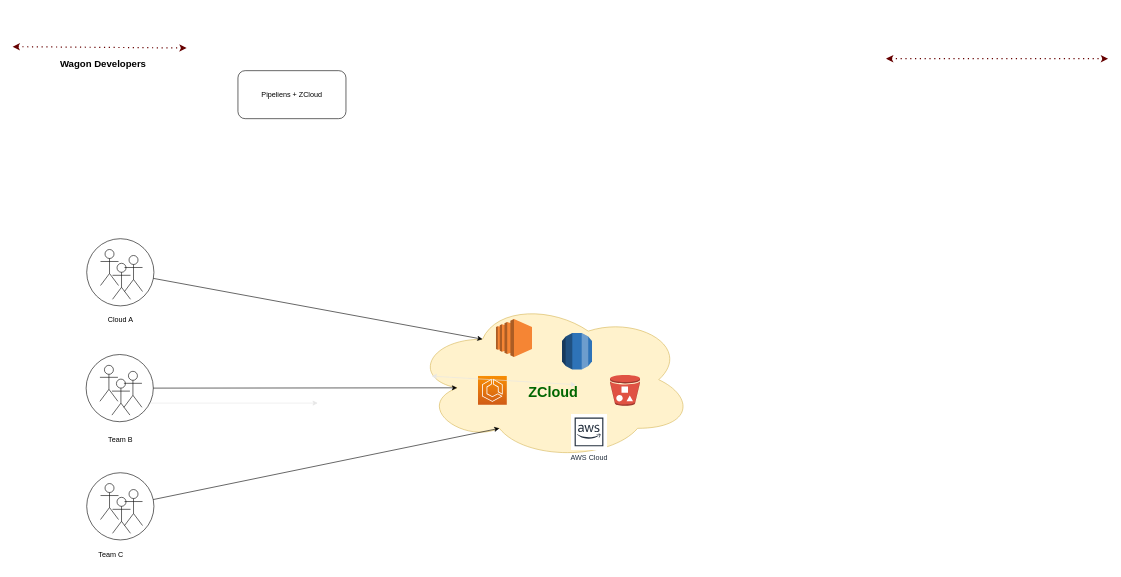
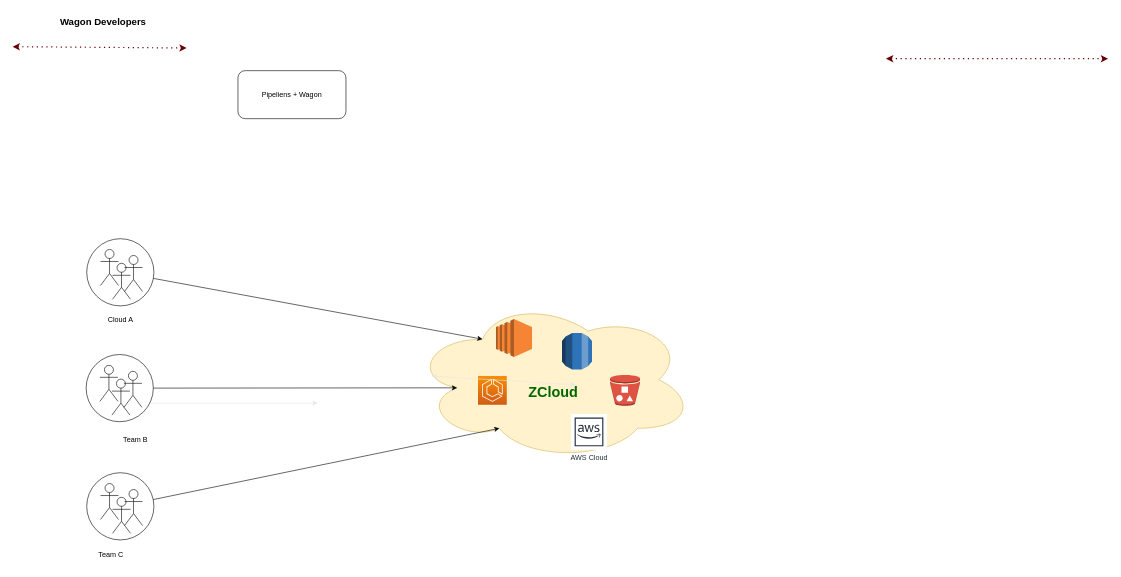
(103, 63) -> (103, 21)
(292, 95) -> (292, 95)
(120, 440) -> (135, 440)
